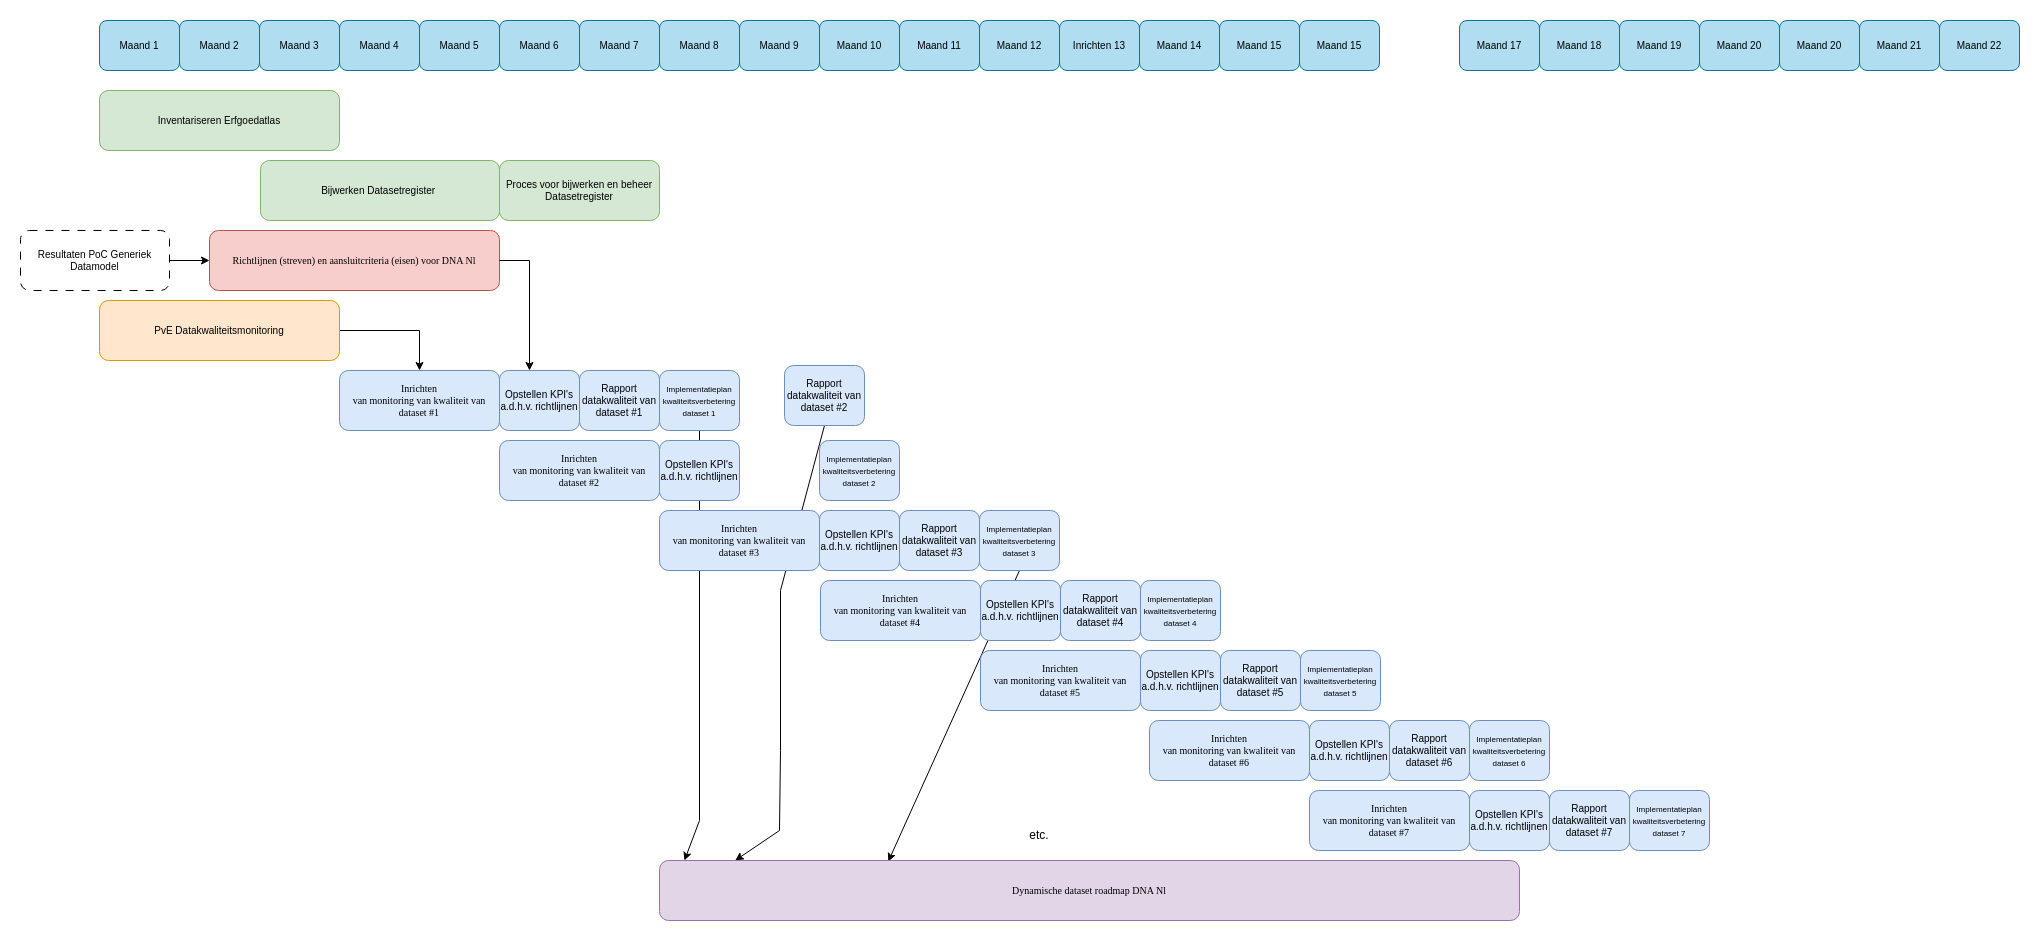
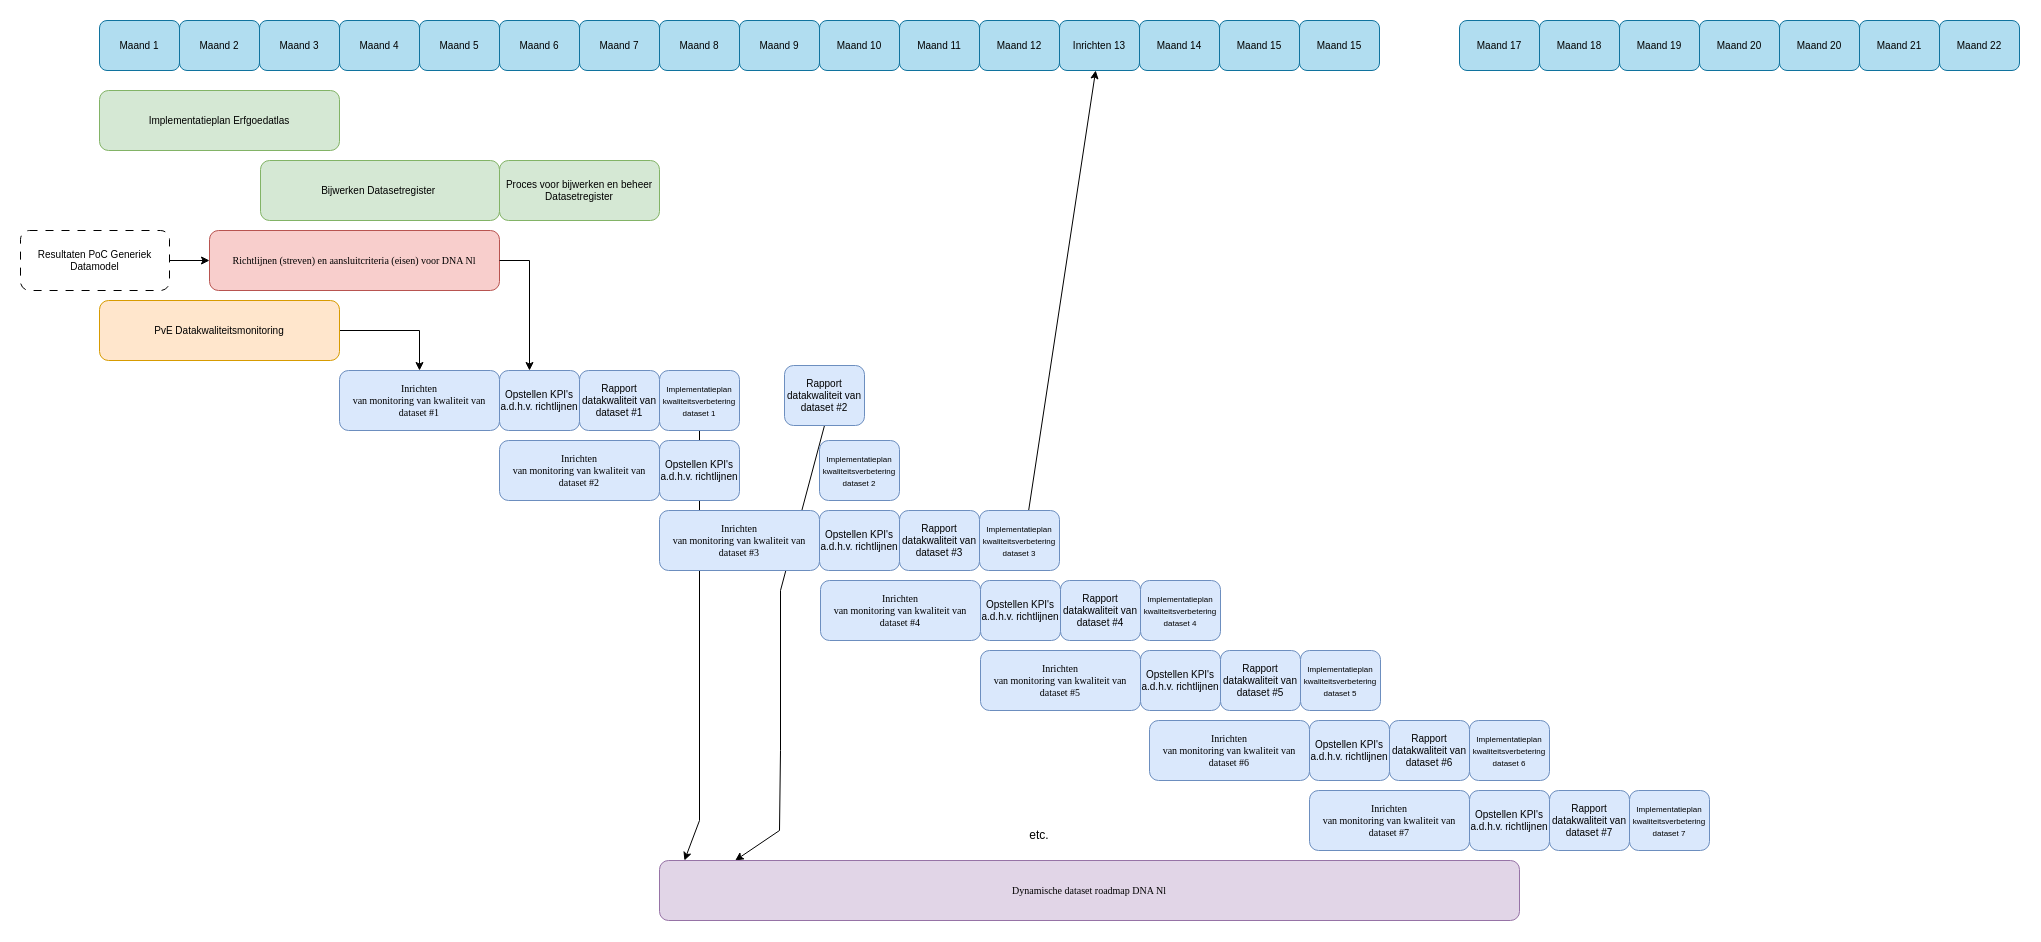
(220, 121) -> (220, 121)
(940, 747) -> (1062, 294)
